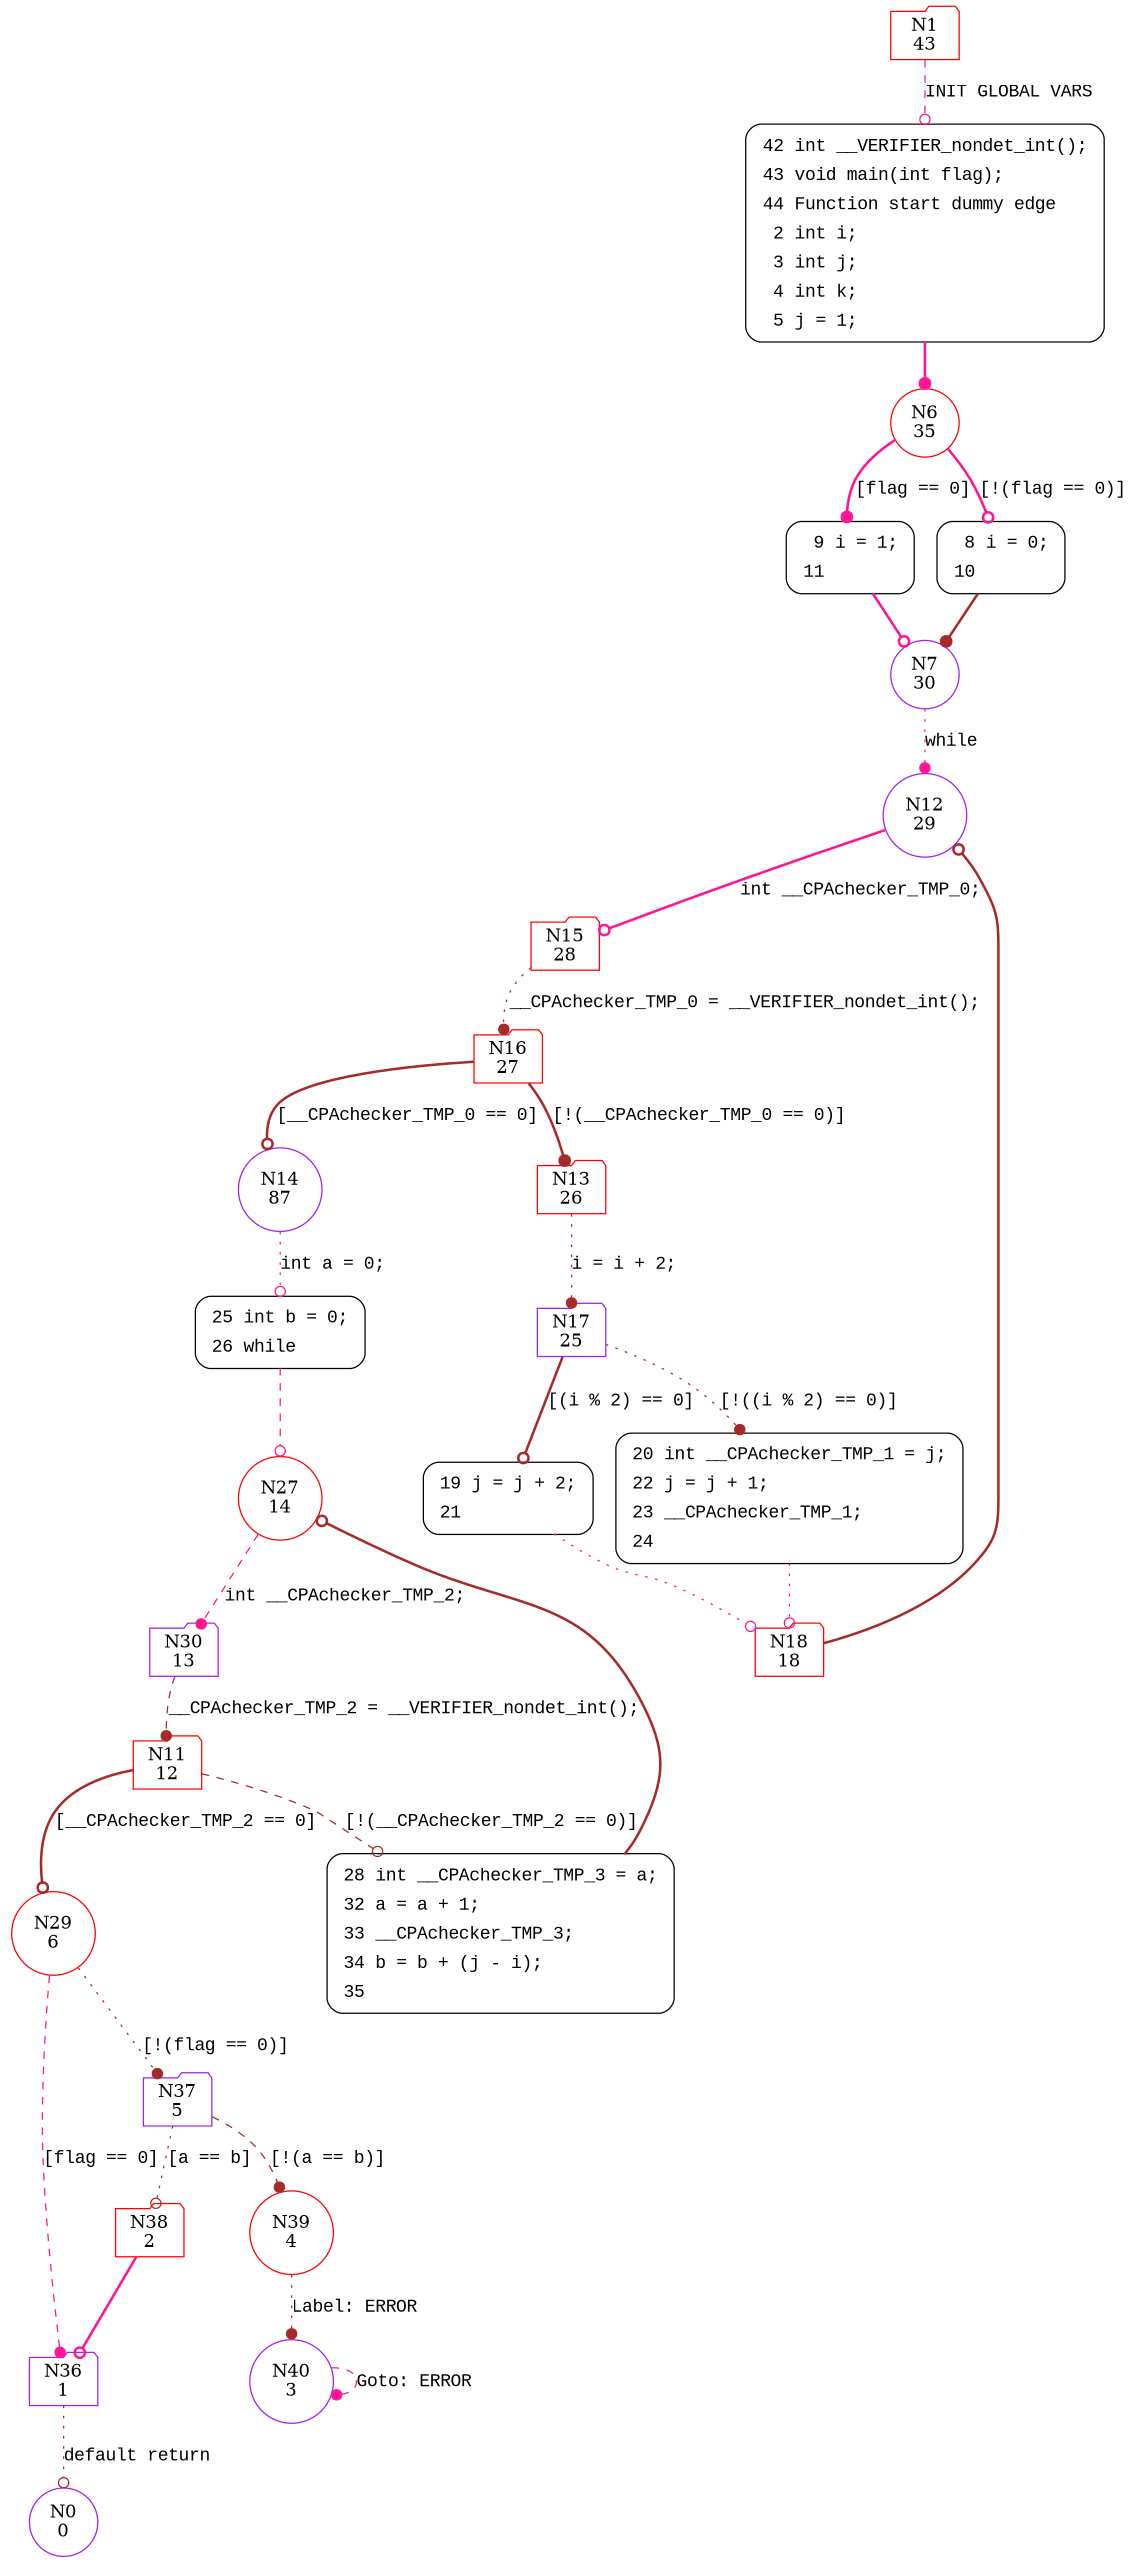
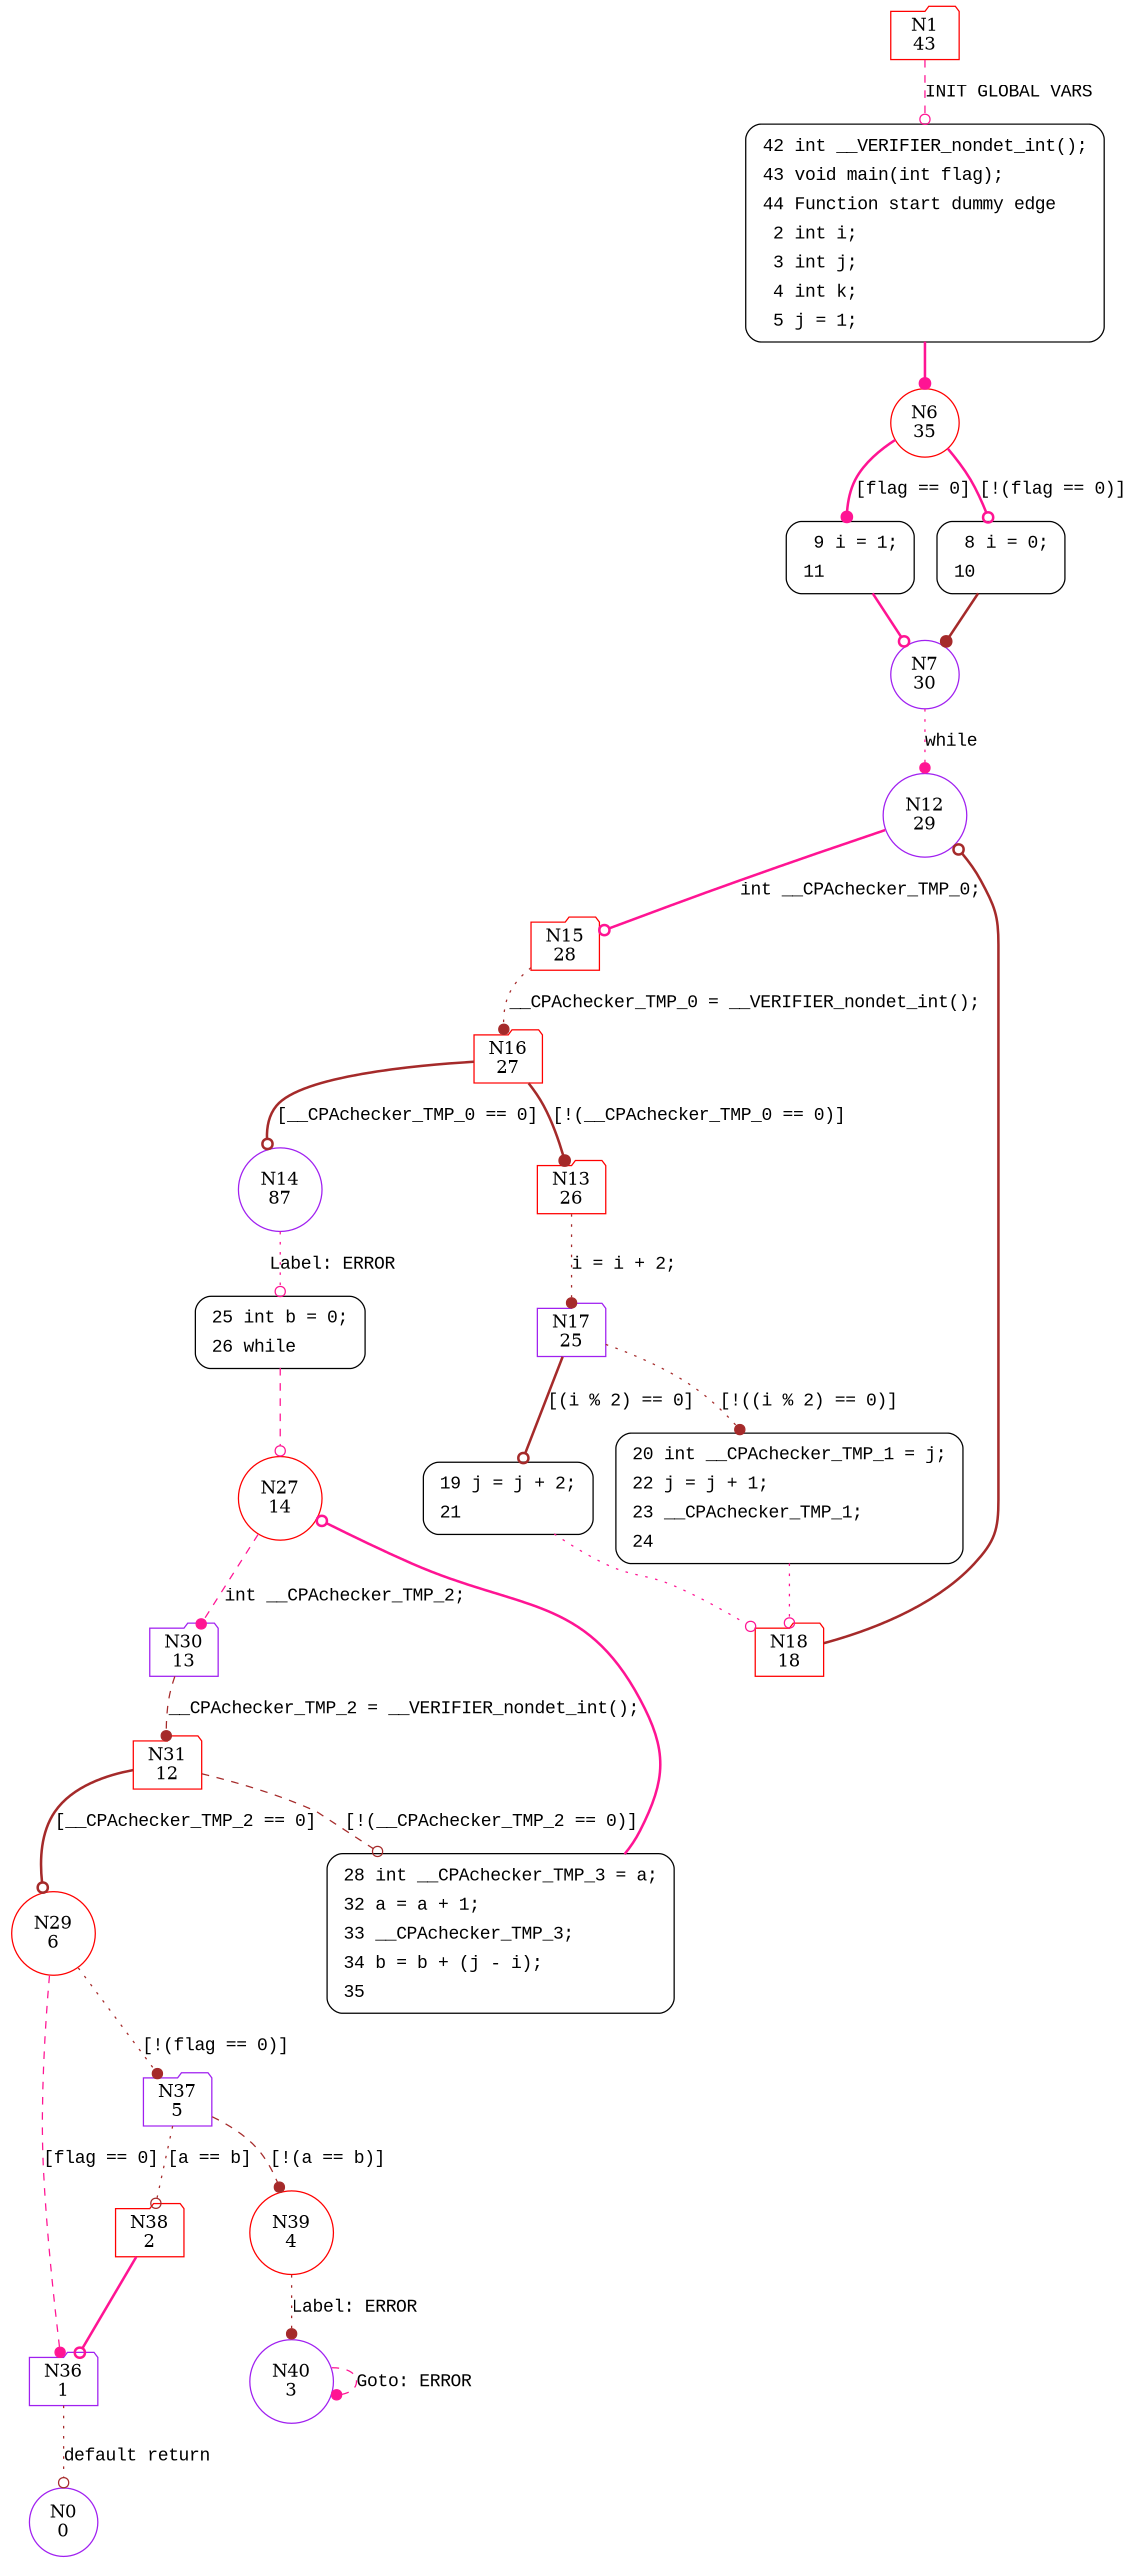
(333, 1264) -> (333, 1264)
(574, 1625) -> (574, 1625)
(167, 1765) -> (167, 1765)
